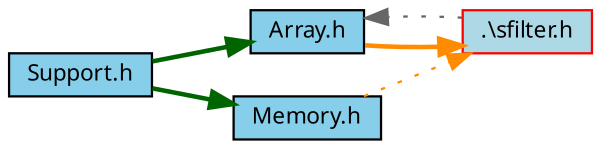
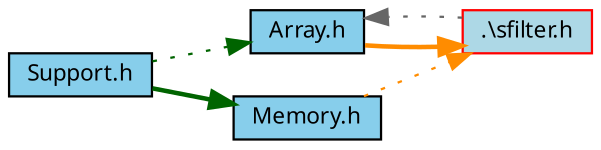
(190, 54) -> (190, 54)
